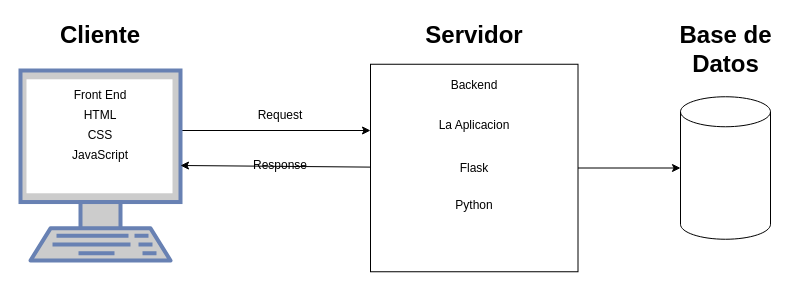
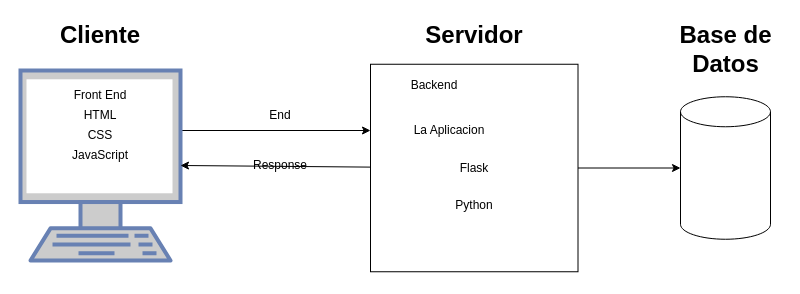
(474, 86) -> (434, 86)
(281, 116) -> (281, 116)
(474, 126) -> (449, 131)
